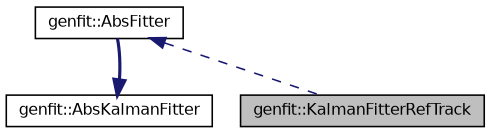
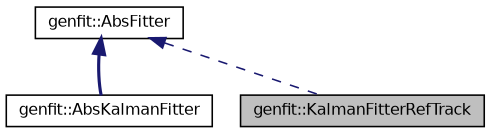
(120, 59) -> (99, 75)
